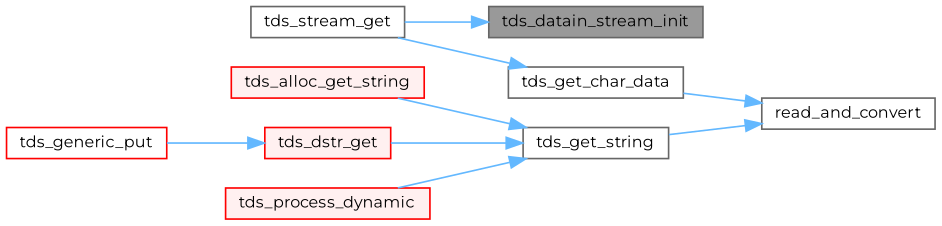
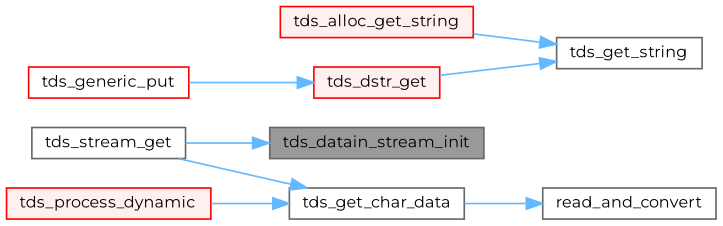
(707, 130) -> none
(454, 175) -> (242, 204)
